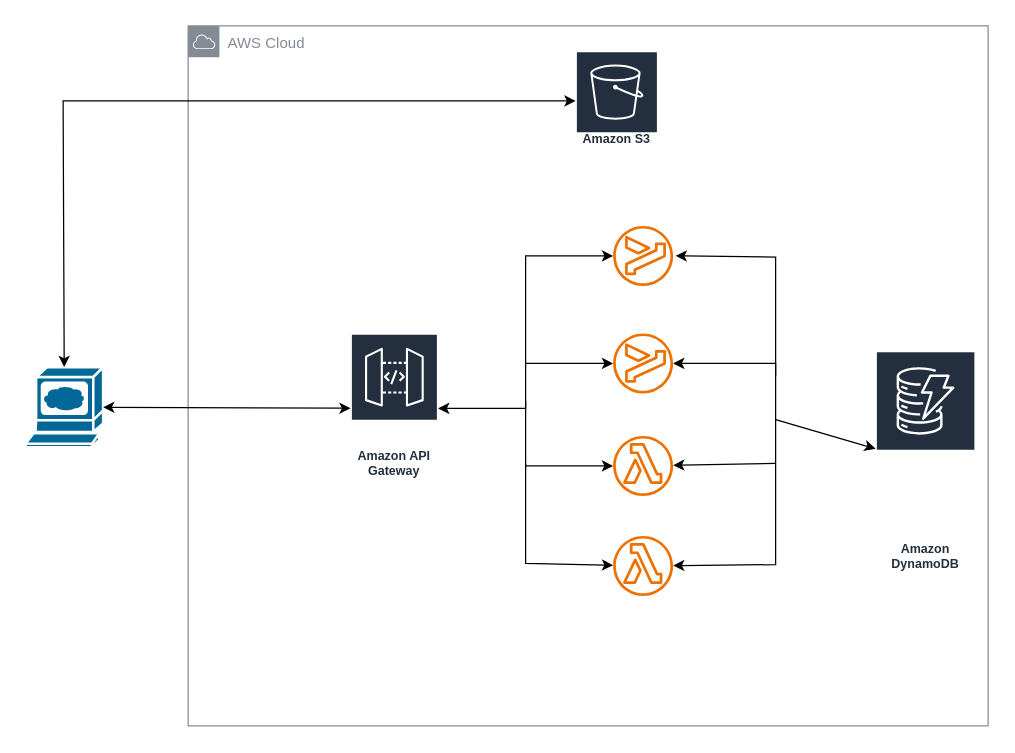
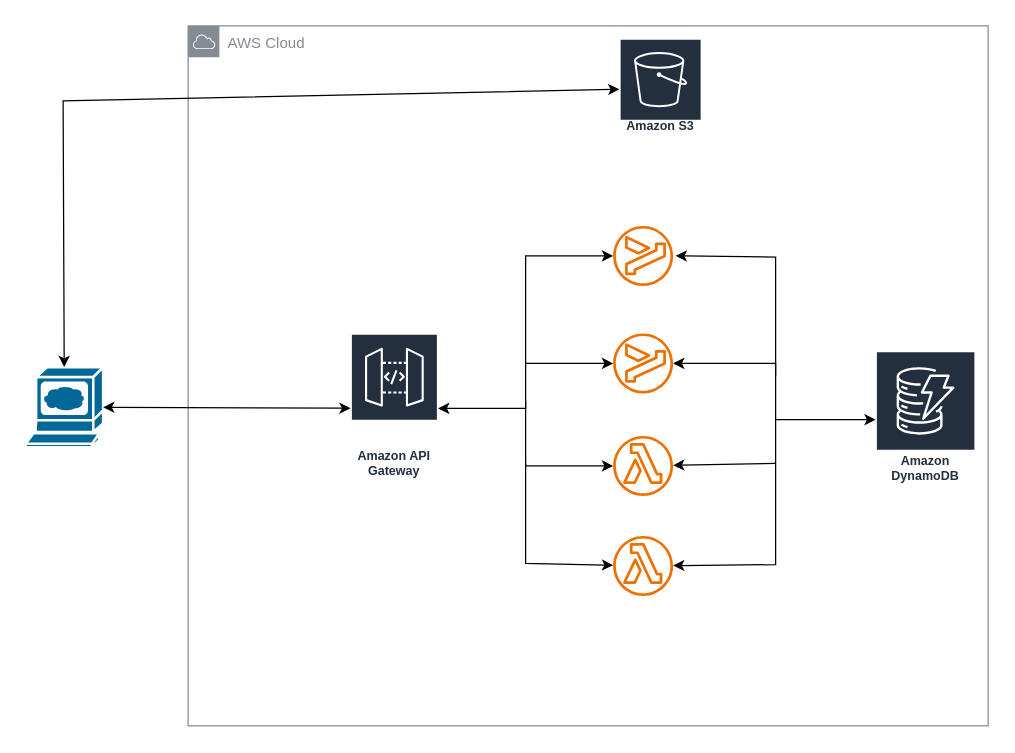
(617, 101) -> (661, 88)
(926, 463) -> (926, 419)
